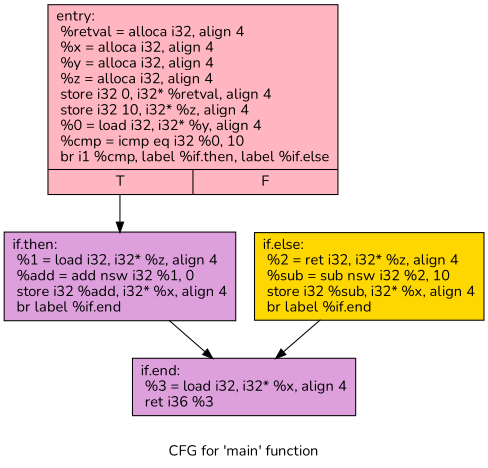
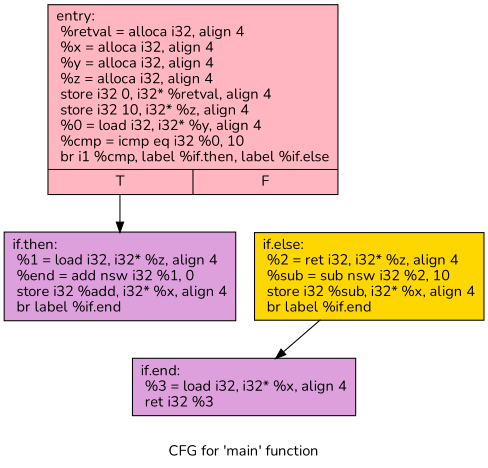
(104, 276) -> (104, 276)
(187, 336) -> none
(177, 402) -> (177, 402)
